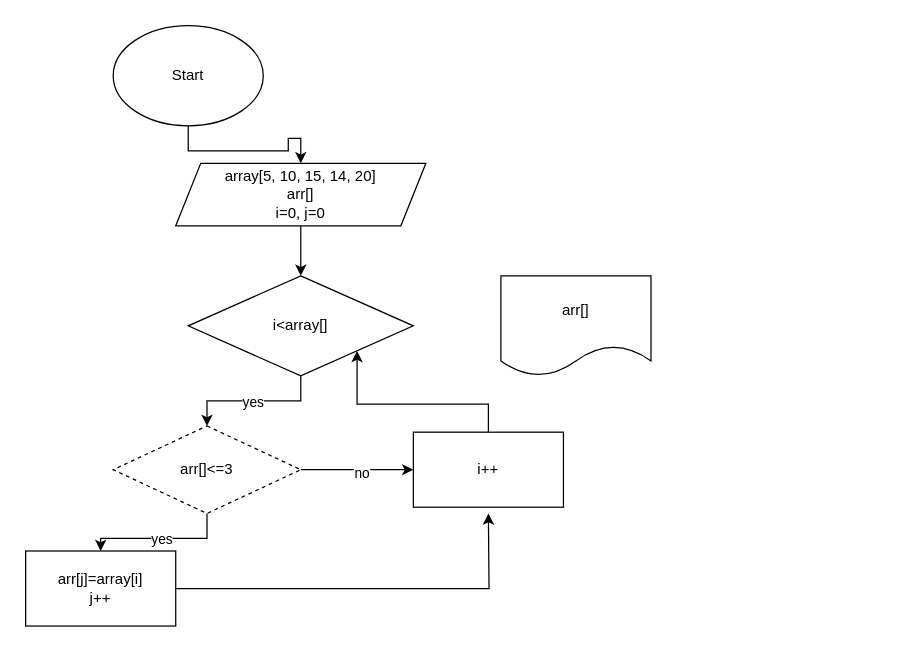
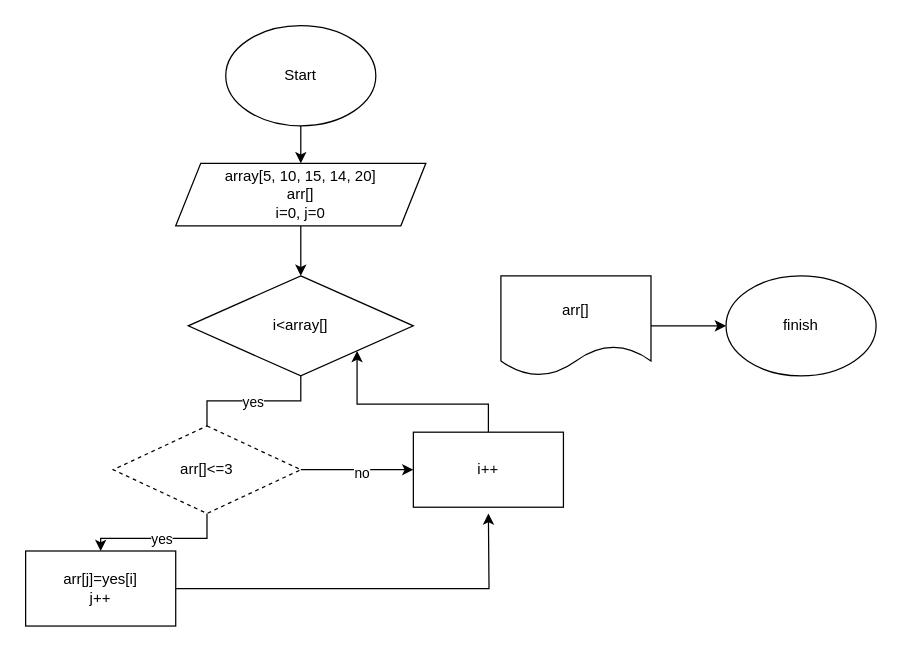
(188, 76) -> (301, 76)
none -> (684, 326)
none -> (801, 326)
(207, 416) -> (207, 419)
(101, 588) -> (101, 588)
